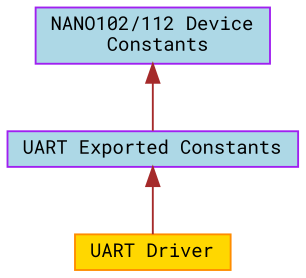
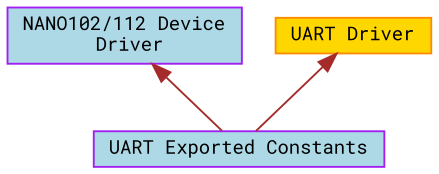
(153, 36) -> (125, 36)
(153, 210) -> (289, 99)
